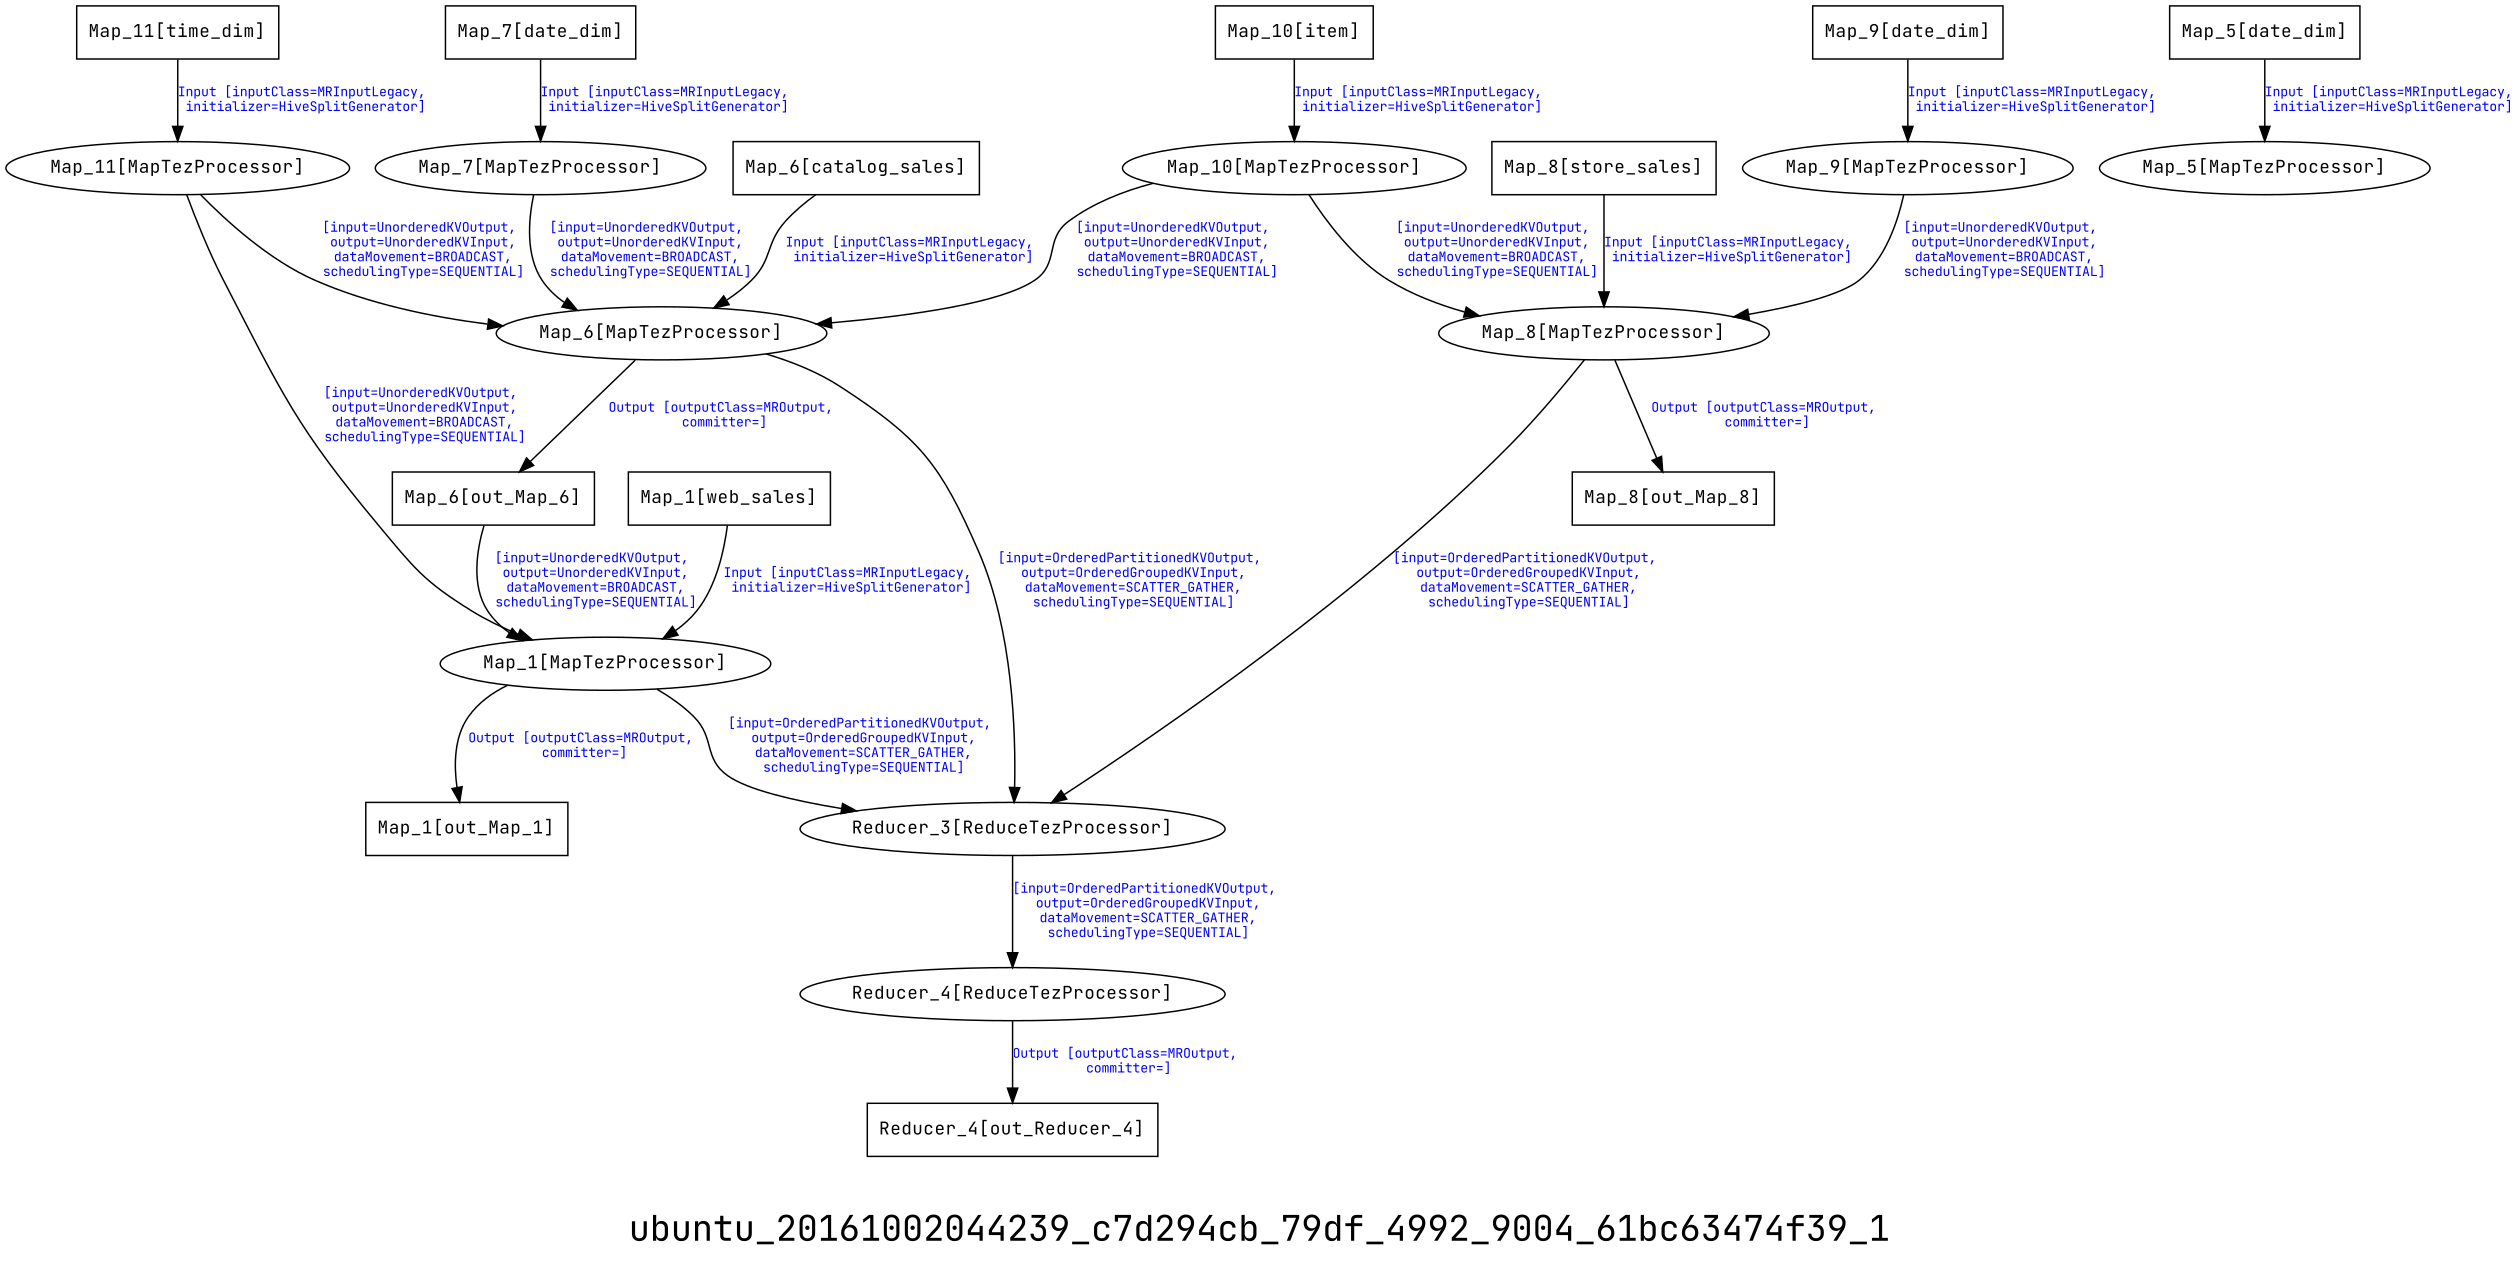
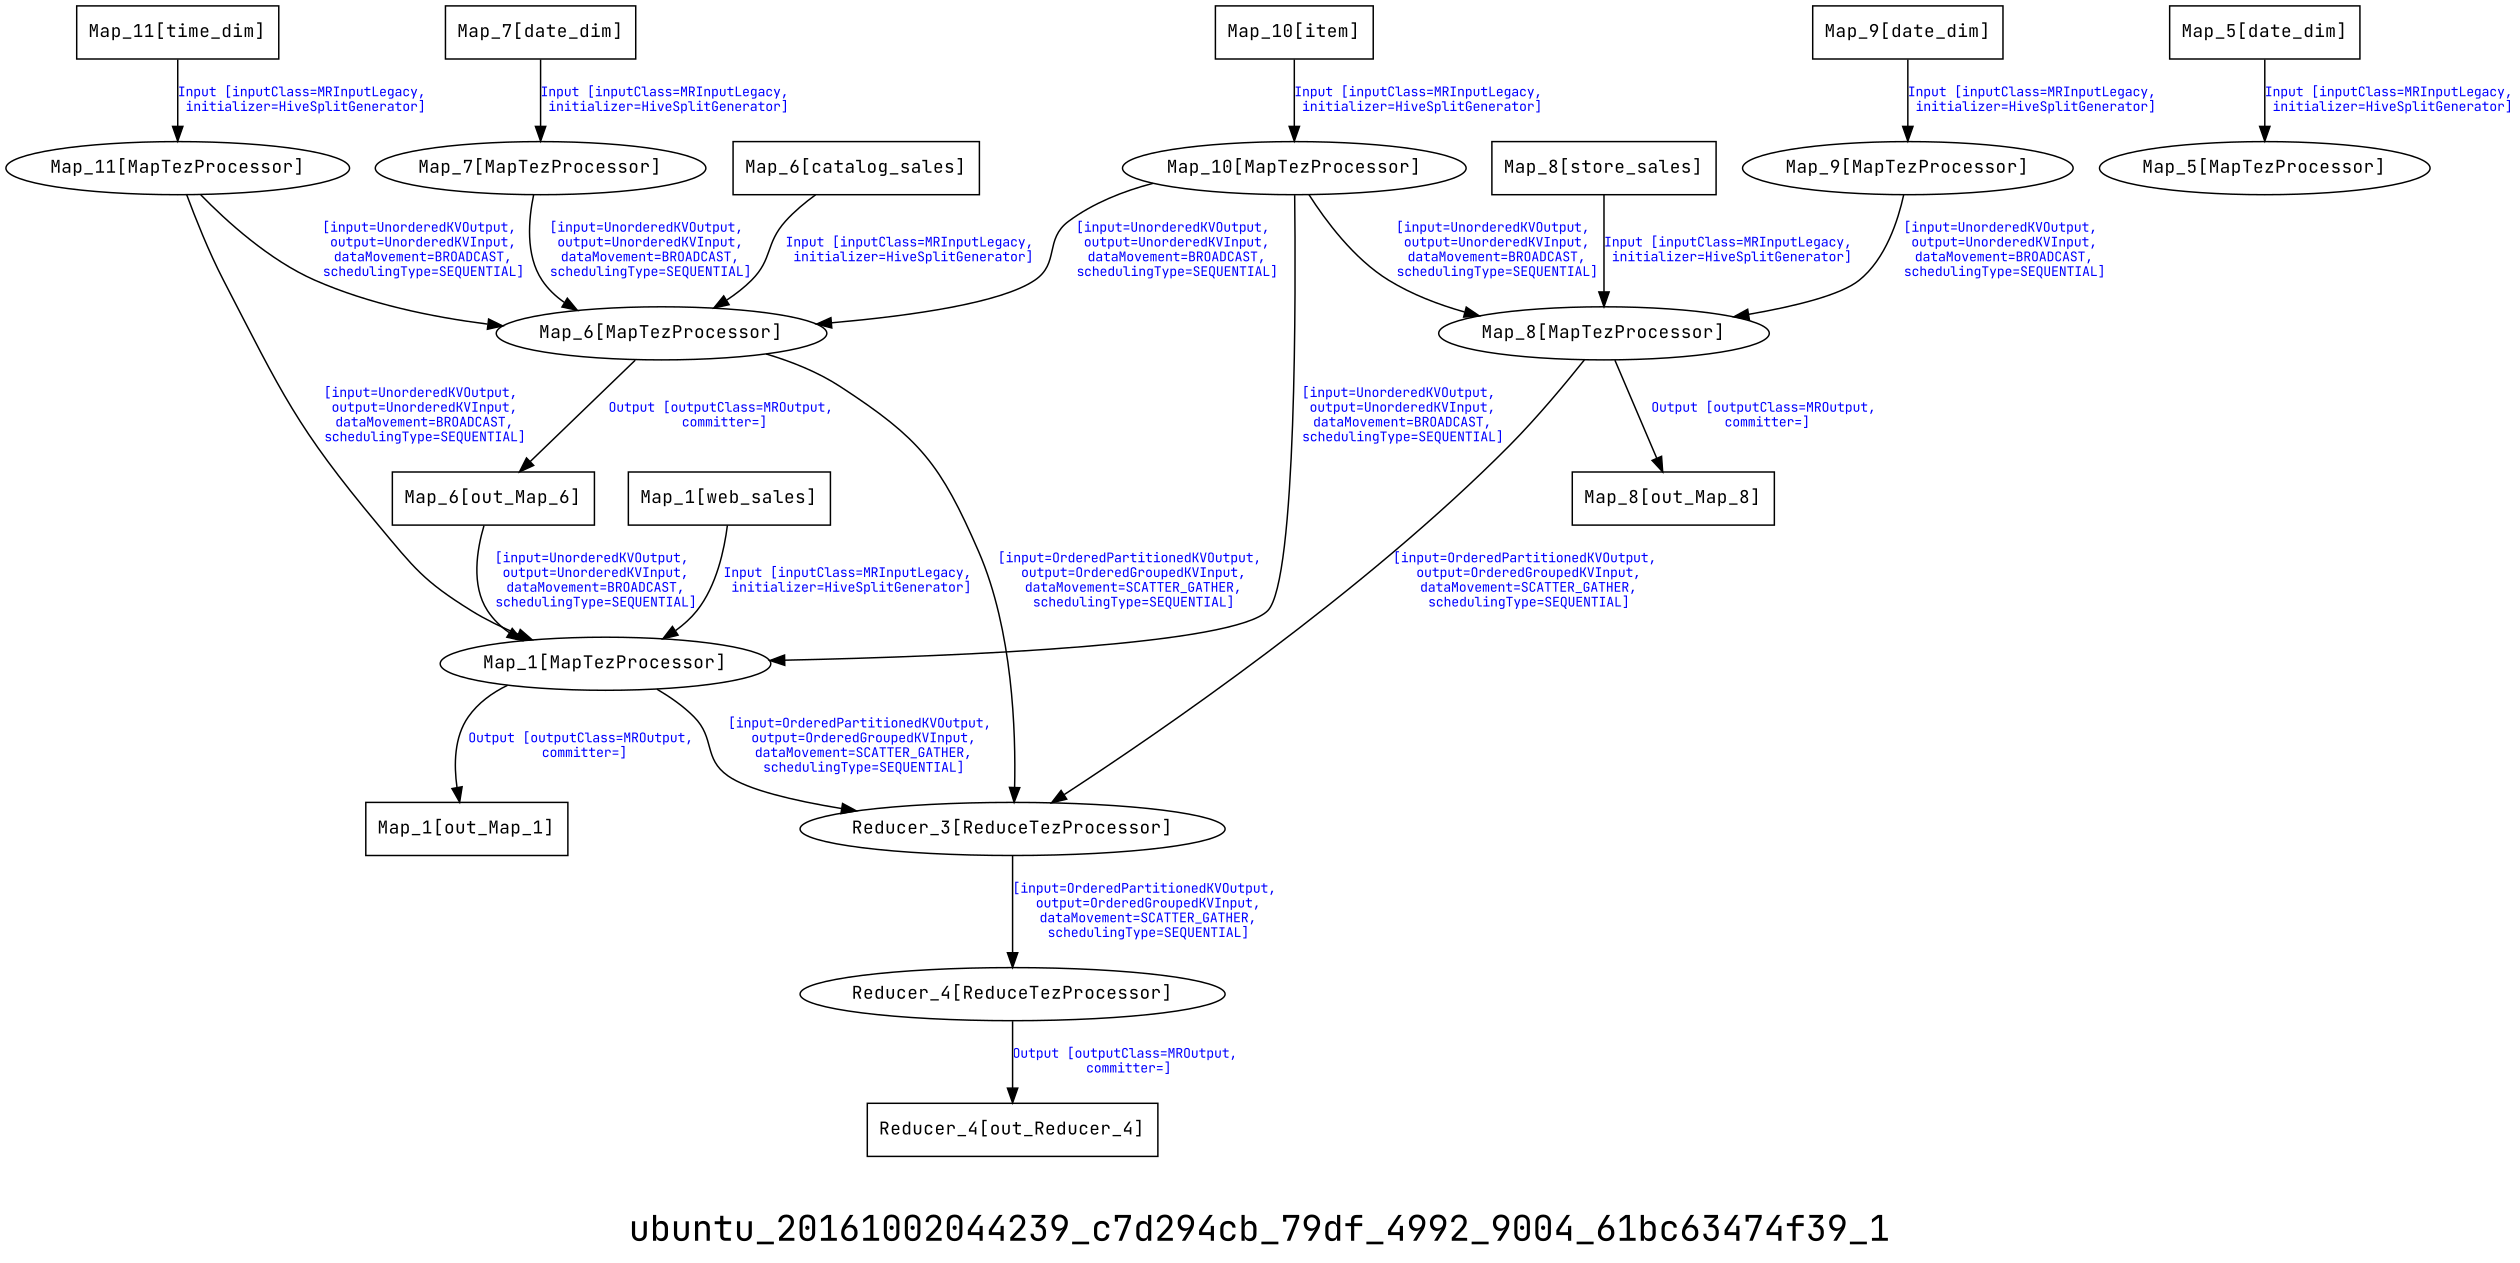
none -> (1236, 625)
